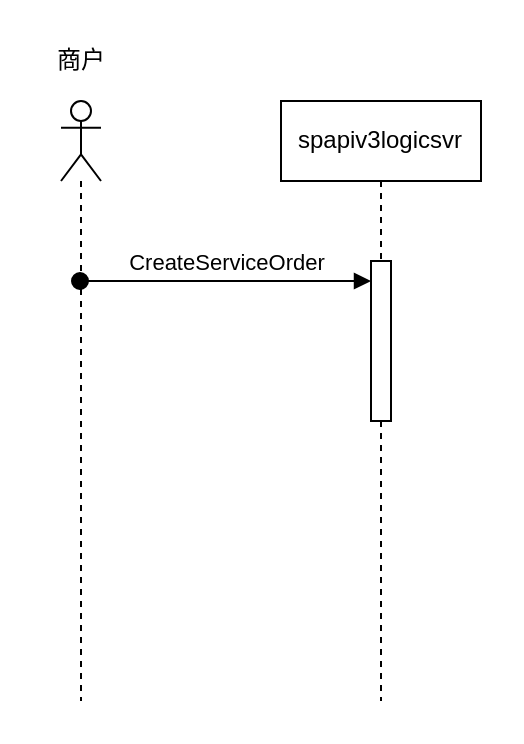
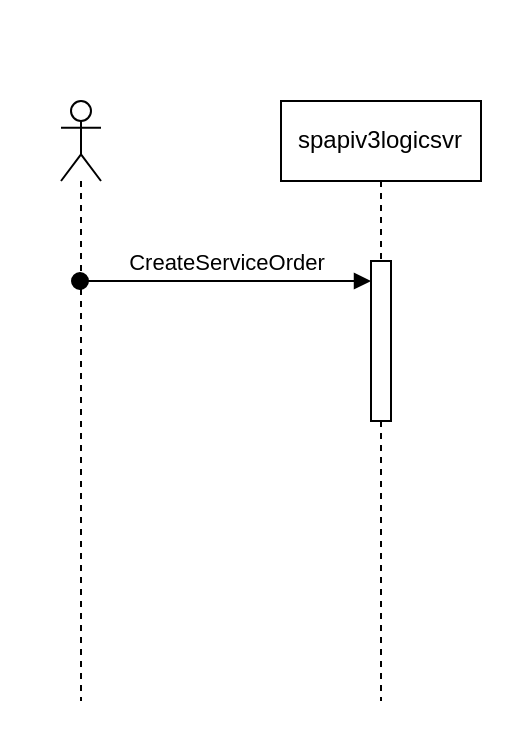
(81, 61) -> none
